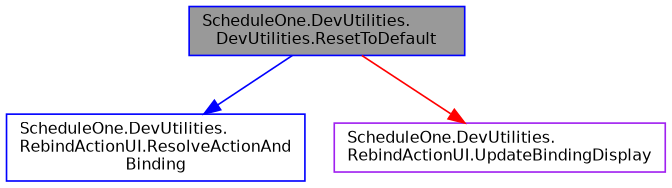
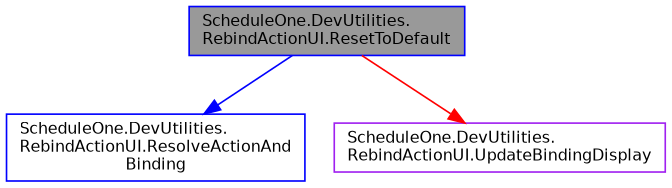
(327, 31) -> (327, 31)
